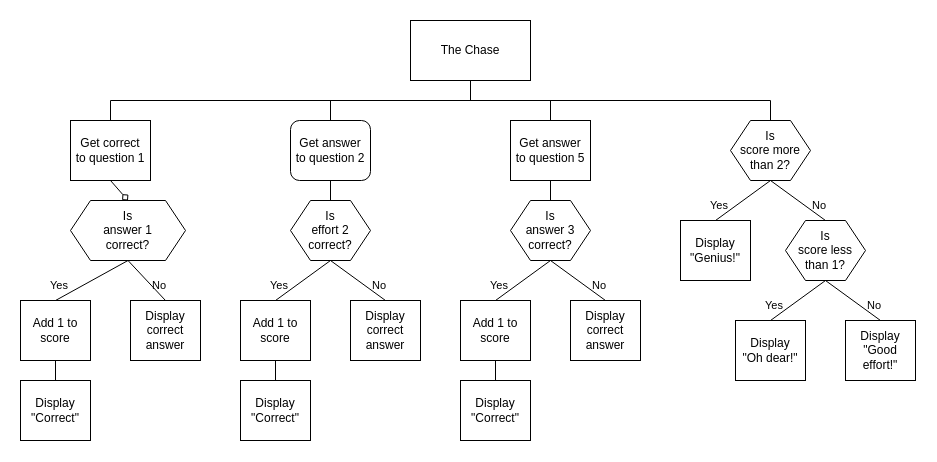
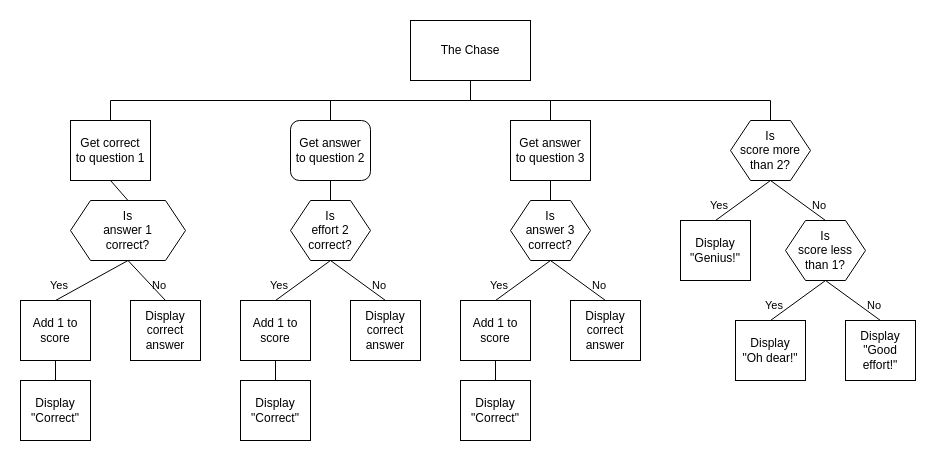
(551, 151) -> (551, 151)
(122, 193) -> (124, 196)
